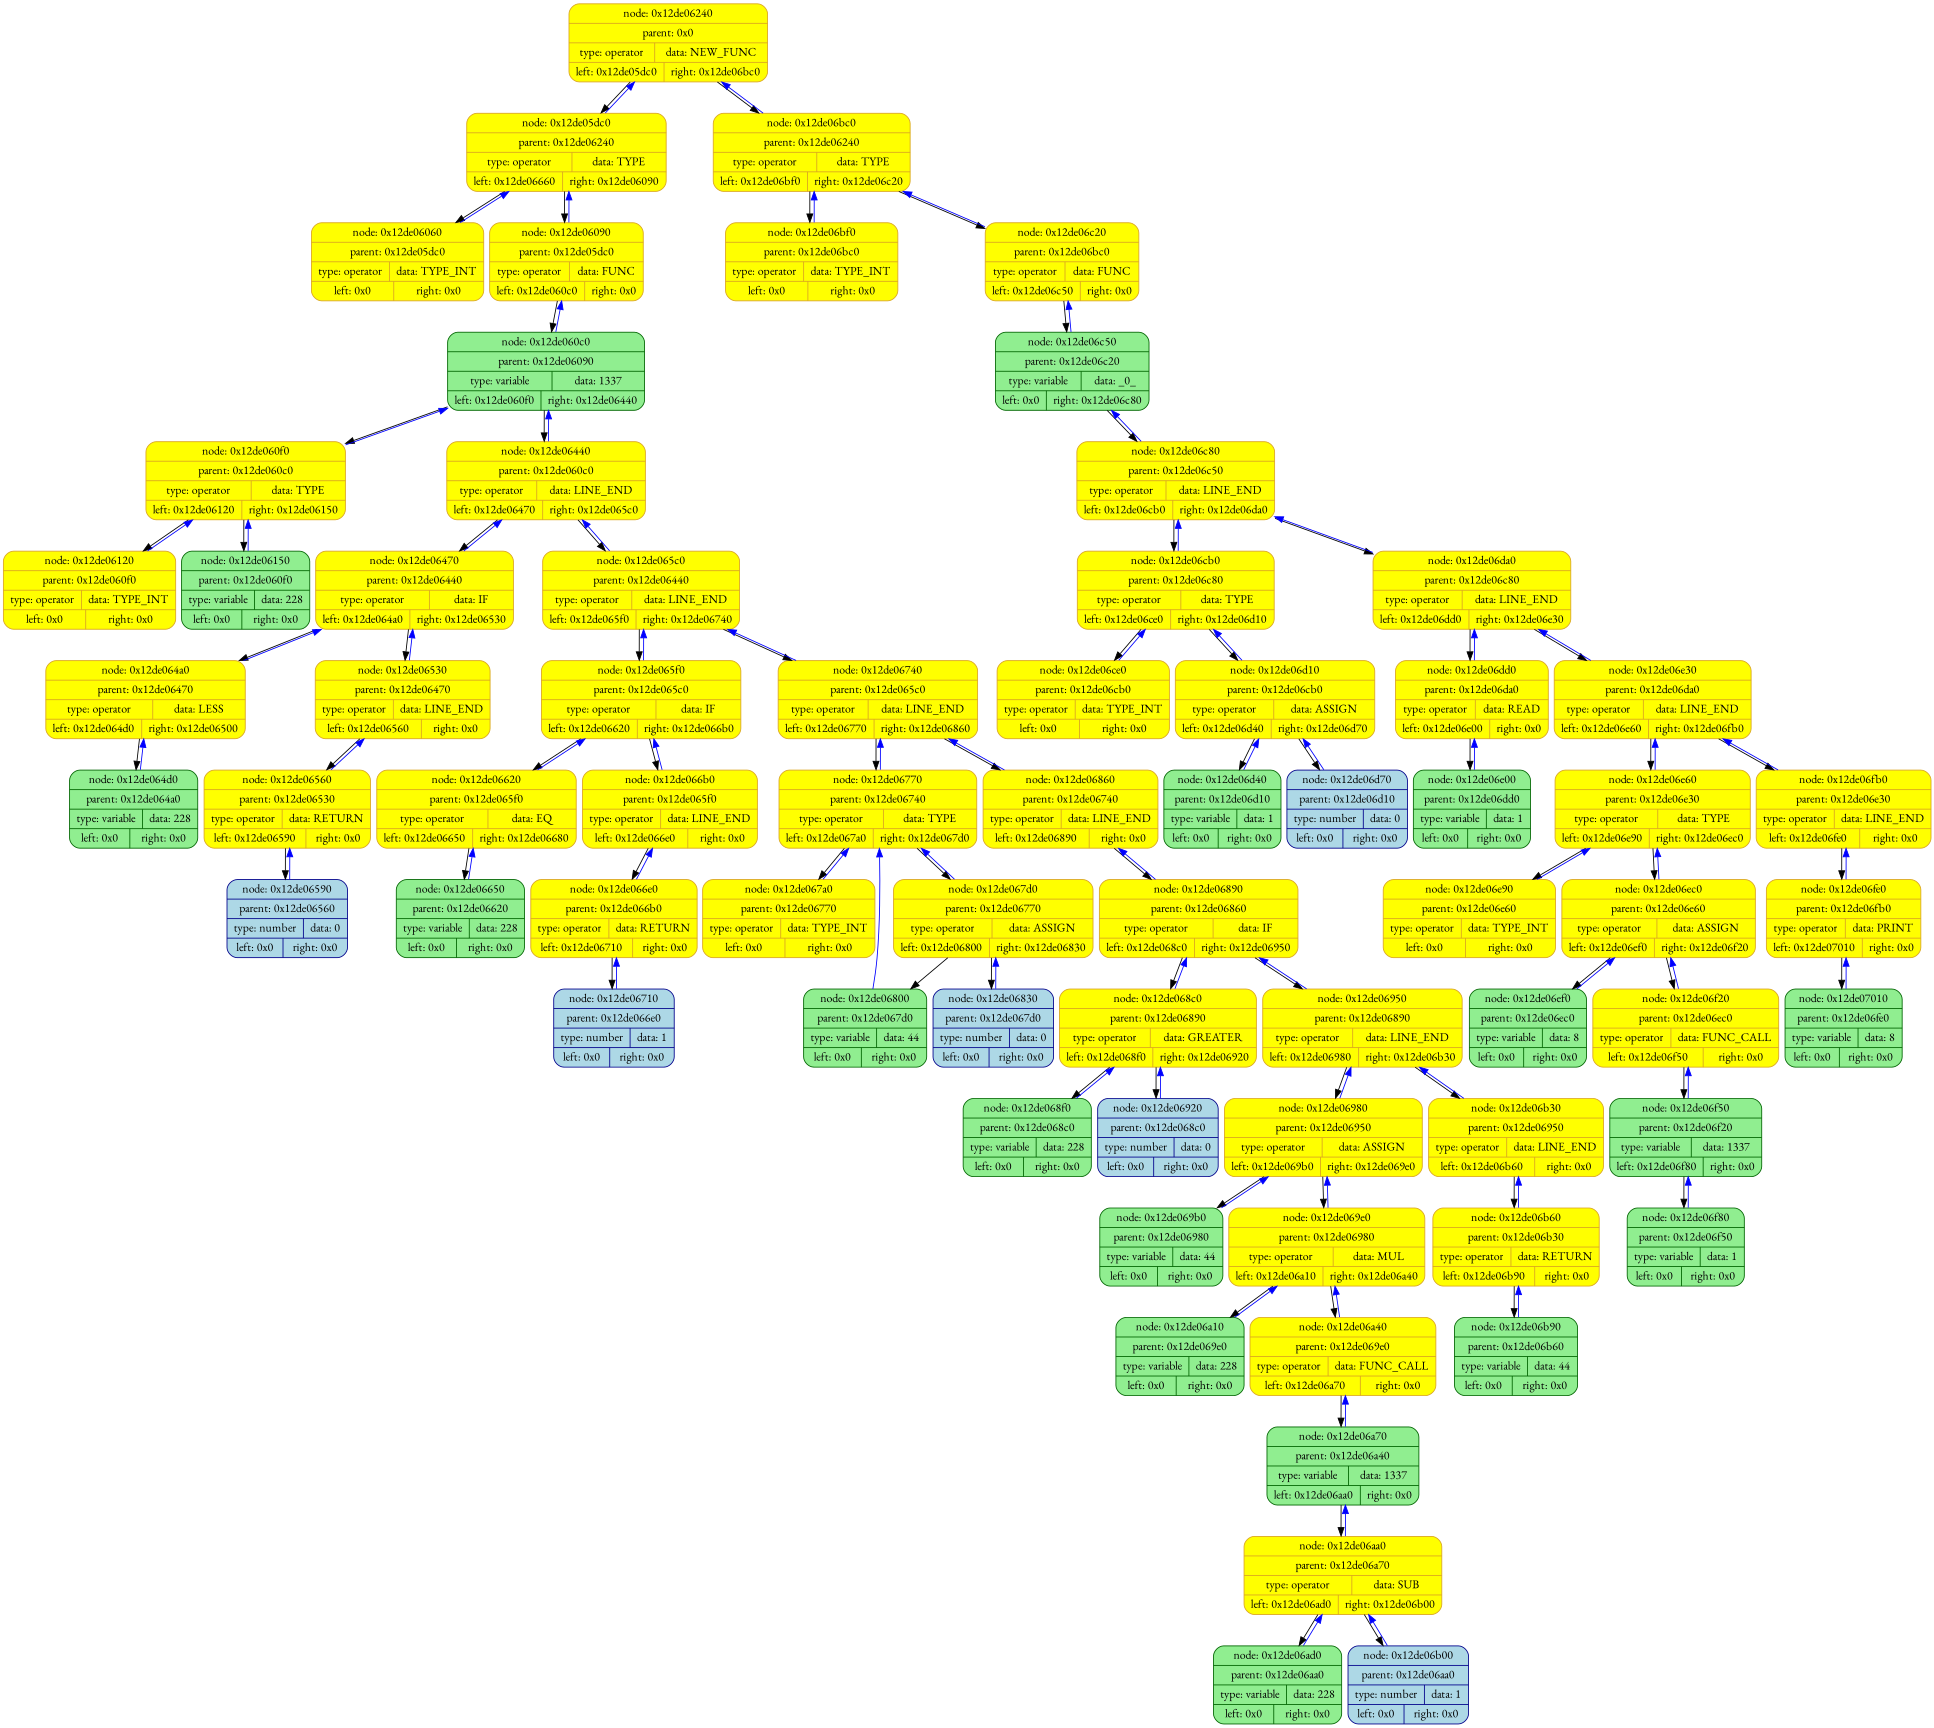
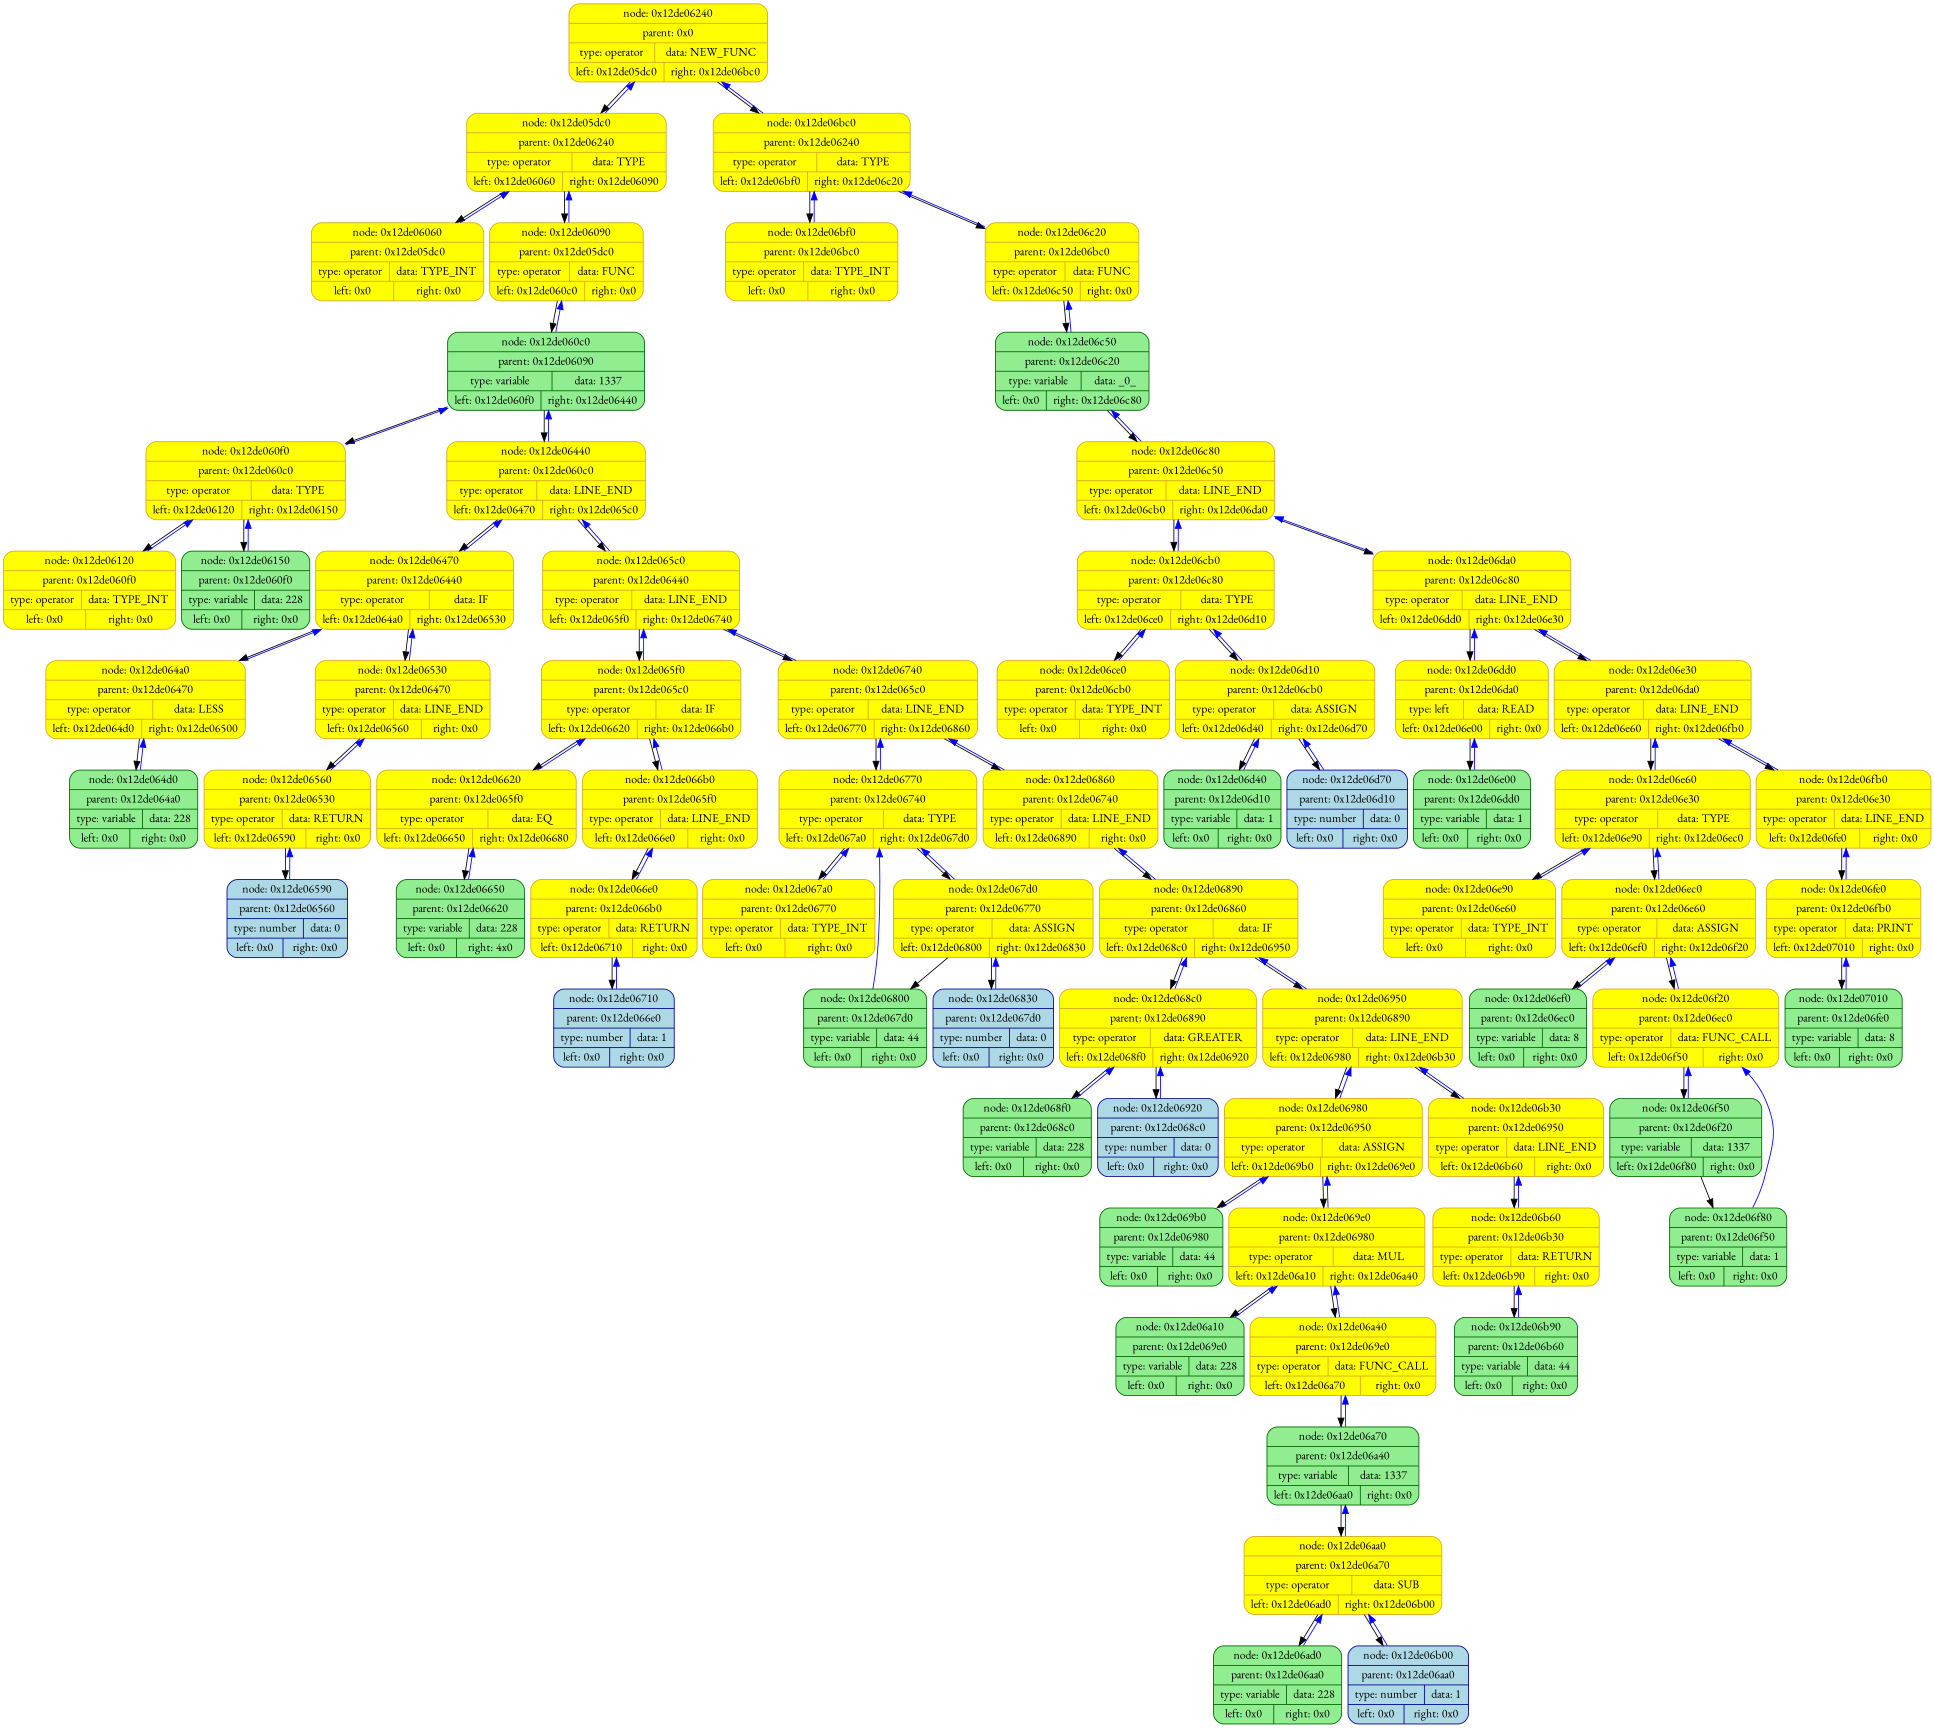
(515, 181) -> (515, 181)
(1435, 709) -> (1429, 709)
(490, 947) -> (490, 947)
(1688, 1202) -> (1773, 1139)
